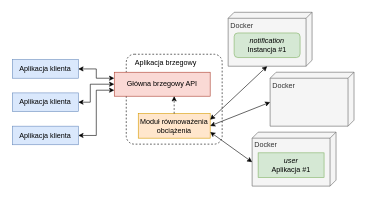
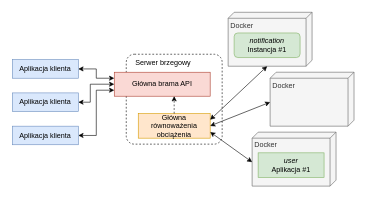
(161, 63) -> (157, 63)
(162, 84) -> (162, 84)
(174, 126) -> (174, 126)
